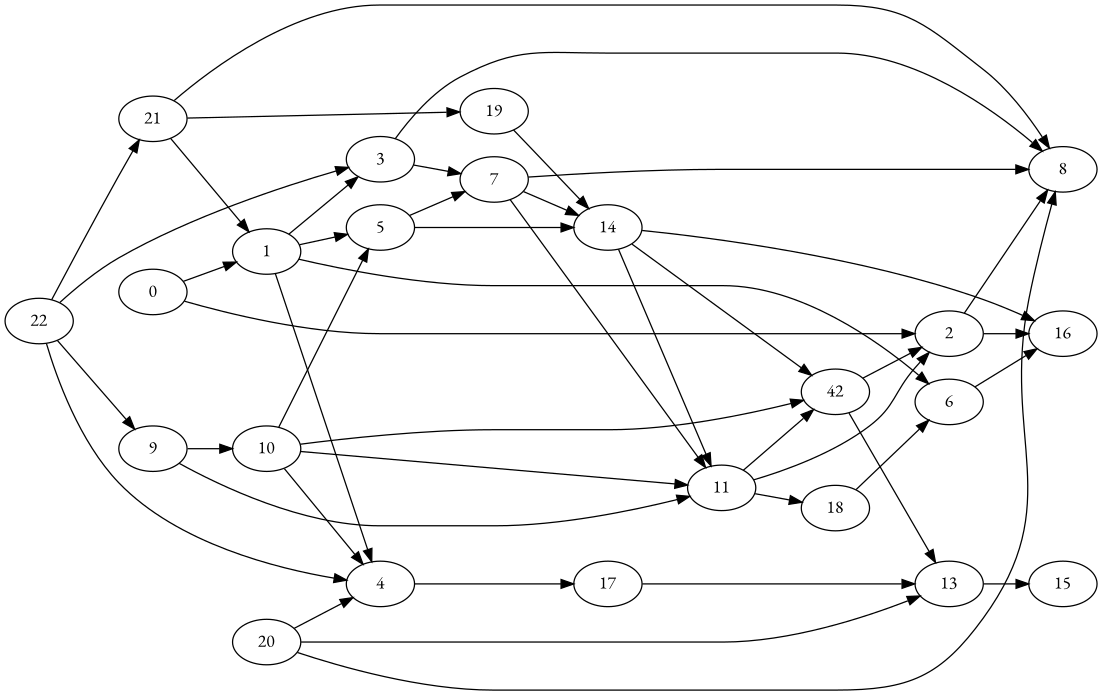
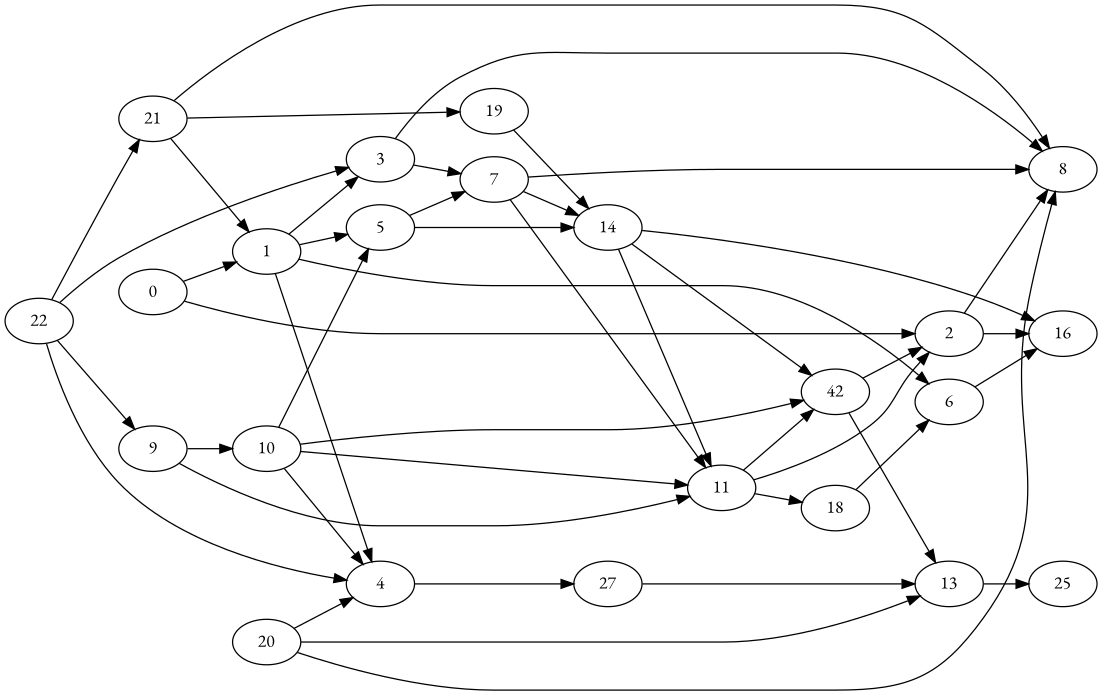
(608, 584) -> (608, 584)
(1063, 584) -> (1063, 584)
